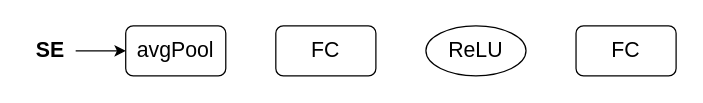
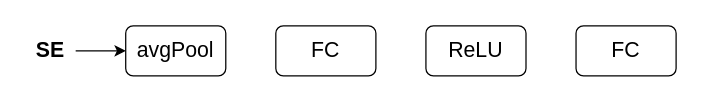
(476, 51) -> (476, 51)
